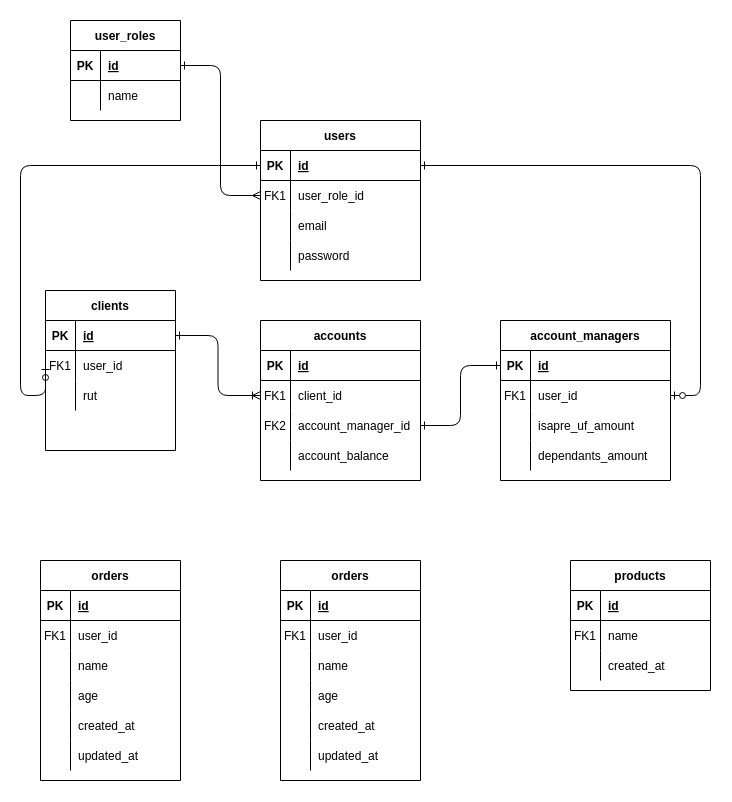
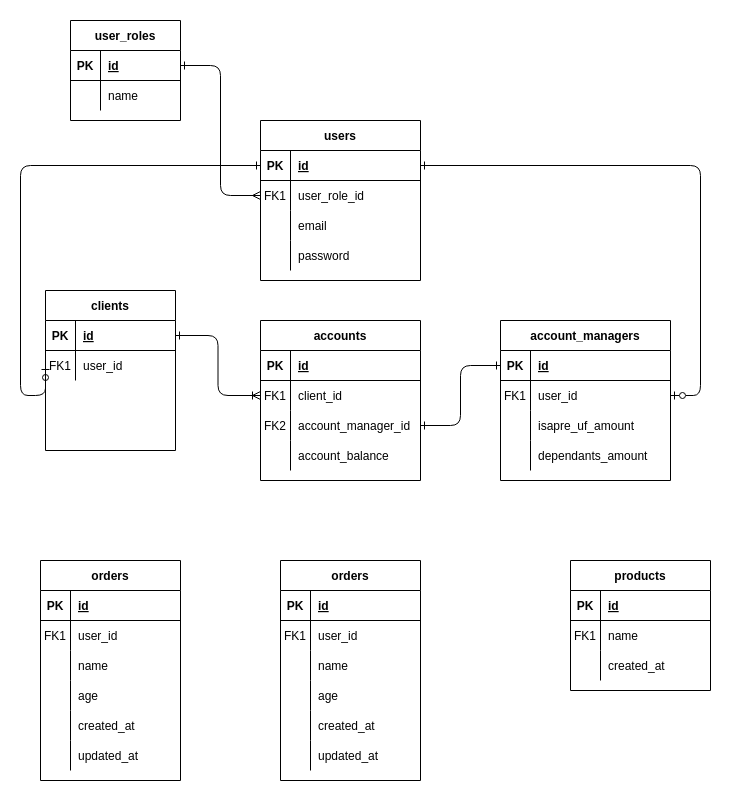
(126, 396) -> none
